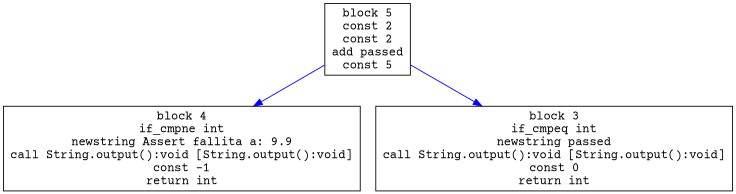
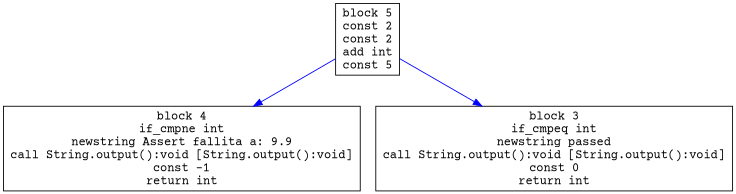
(368, 39) -> (368, 39)
